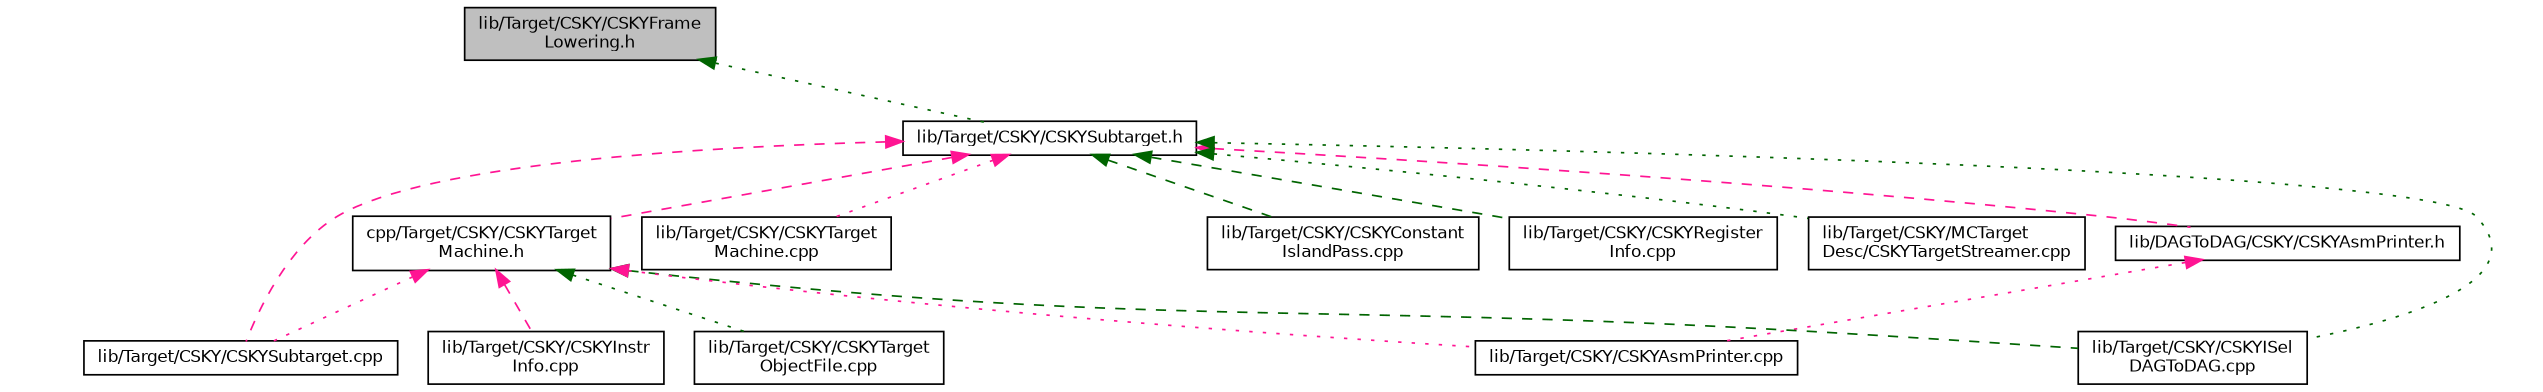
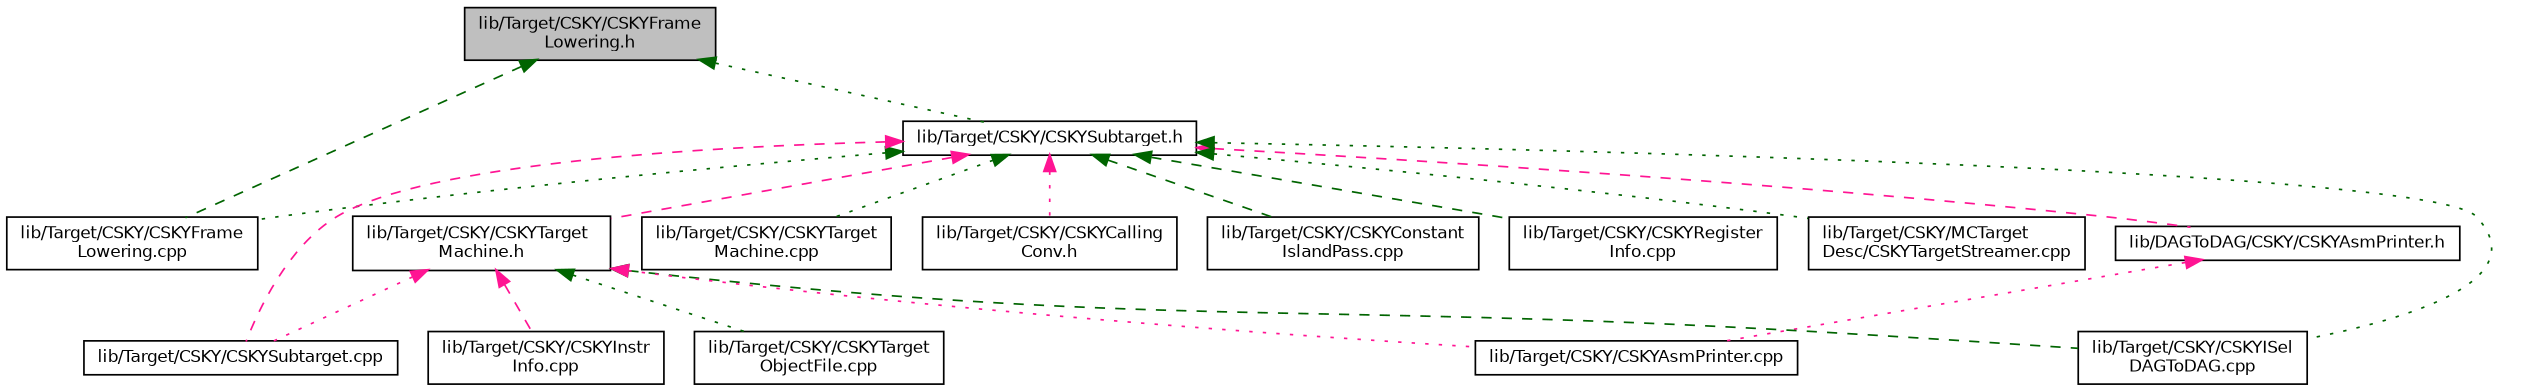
(913, 189) -> (913, 189)
none -> (132, 243)
(482, 243) -> (482, 243)
none -> (1050, 243)
